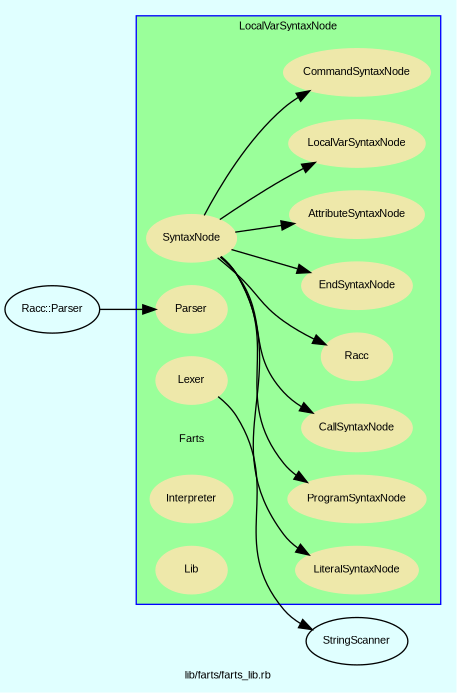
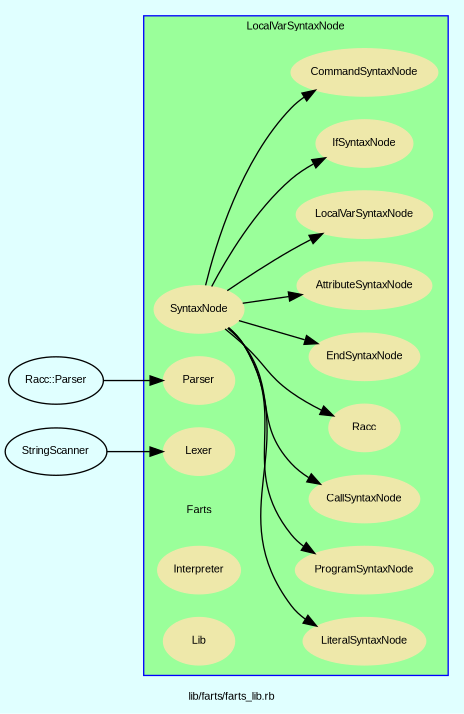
none -> (364, 144)
(257, 512) -> (128, 452)
